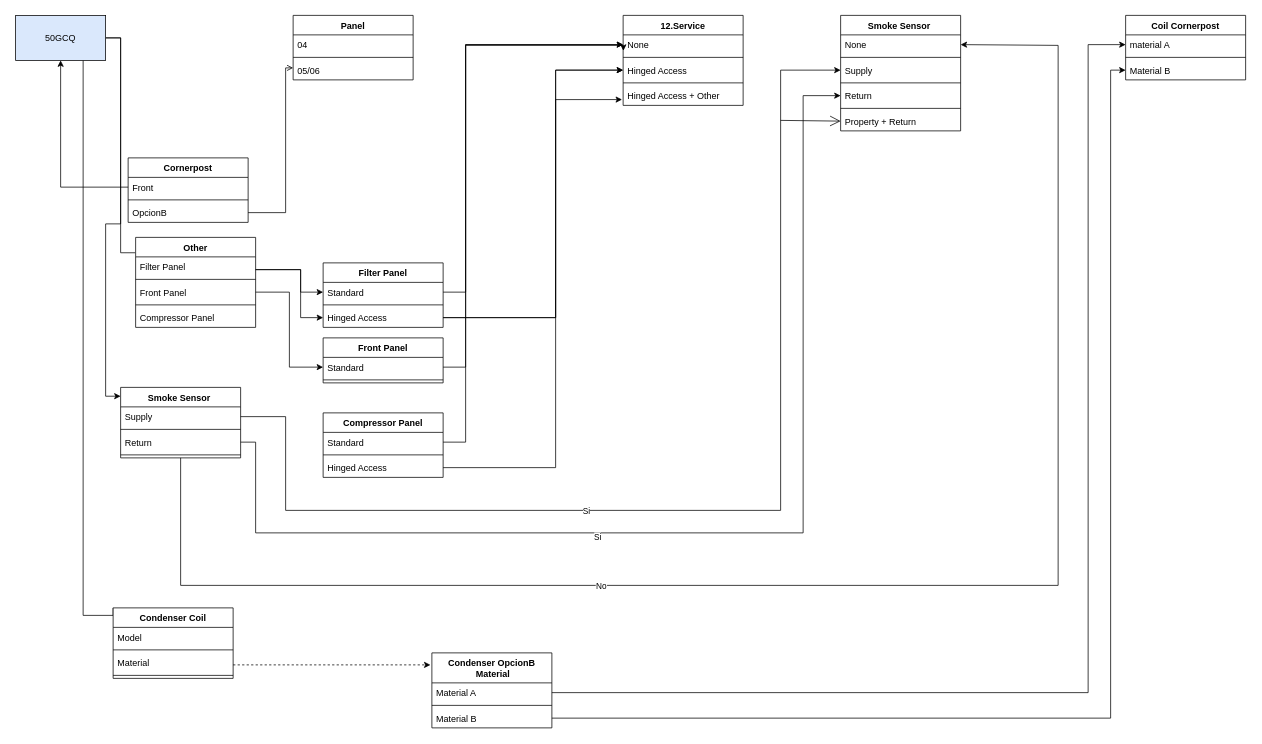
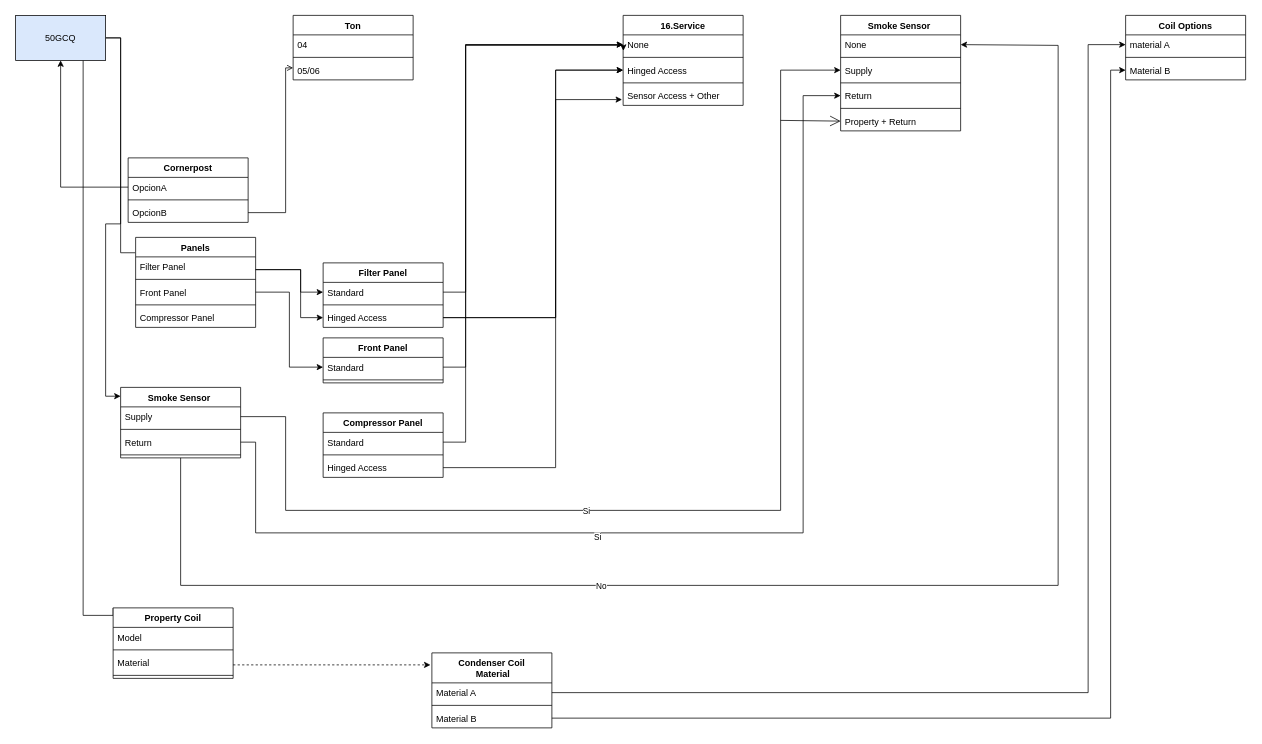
(353, 26) -> (353, 26)
(683, 26) -> (683, 26)
(1185, 26) -> (1185, 26)
(675, 96) -> (676, 96)
(145, 188) -> (148, 188)
(195, 248) -> (195, 248)
(173, 618) -> (173, 618)
(491, 663) -> (491, 663)
